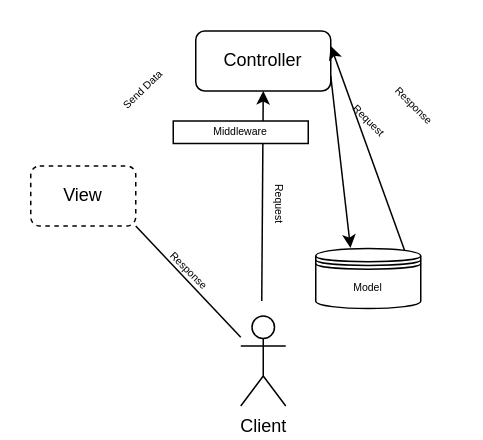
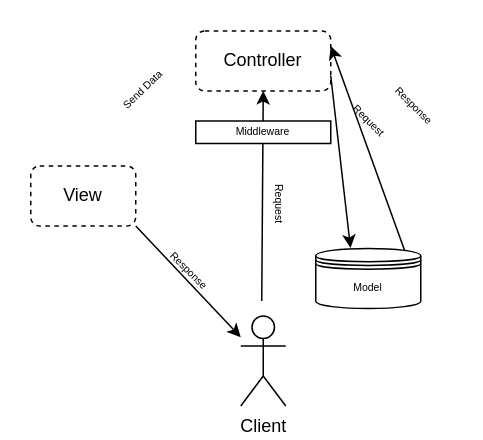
(263, 61) -> (263, 61)
(241, 132) -> (263, 132)
(236, 332) -> (233, 329)
